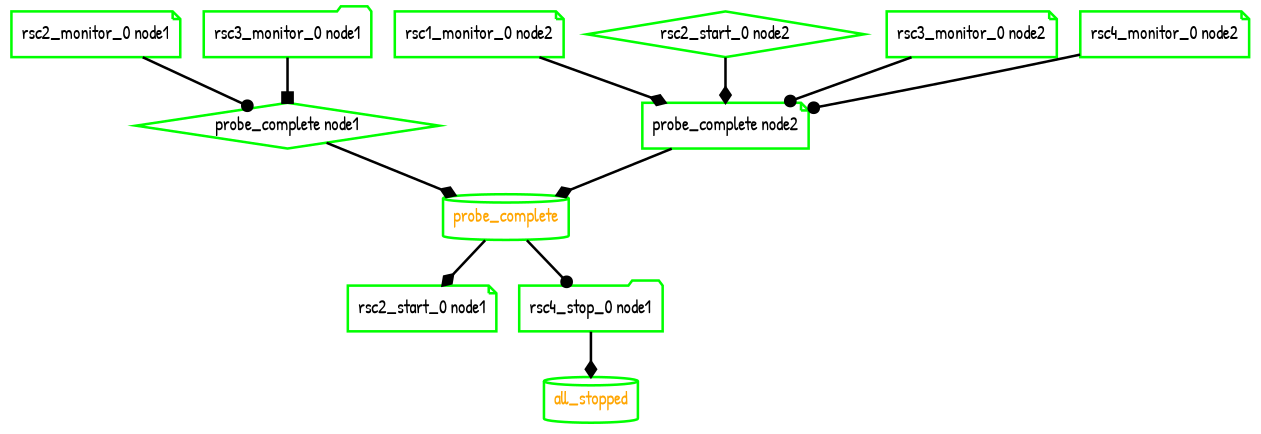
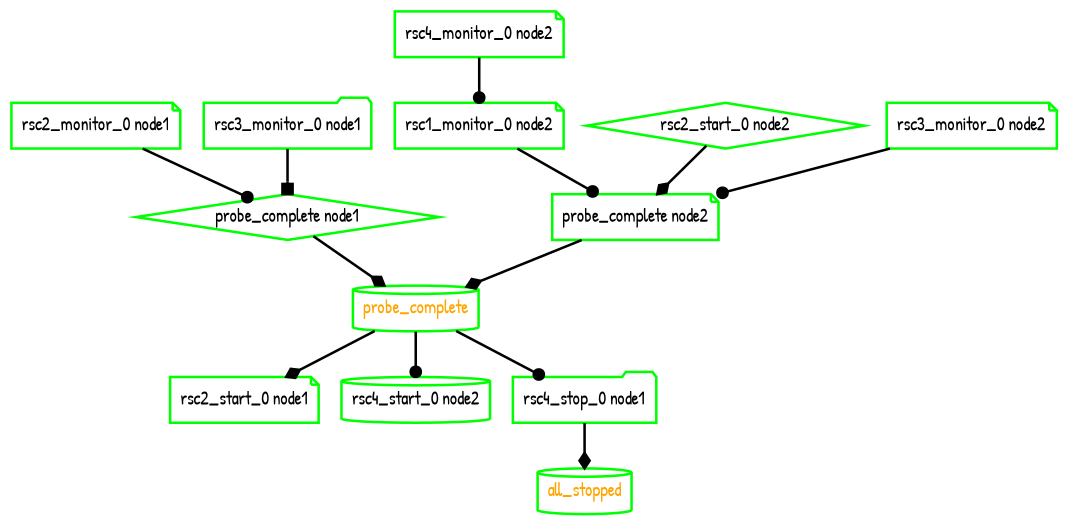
(595, 77) -> (553, 169)
(949, 81) -> (479, 75)
none -> (416, 400)
